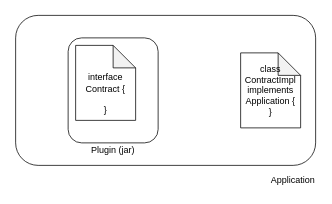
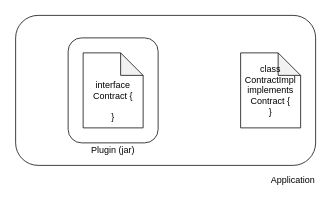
(105, 83) -> (113, 90)
(270, 90) -> (270, 90)
